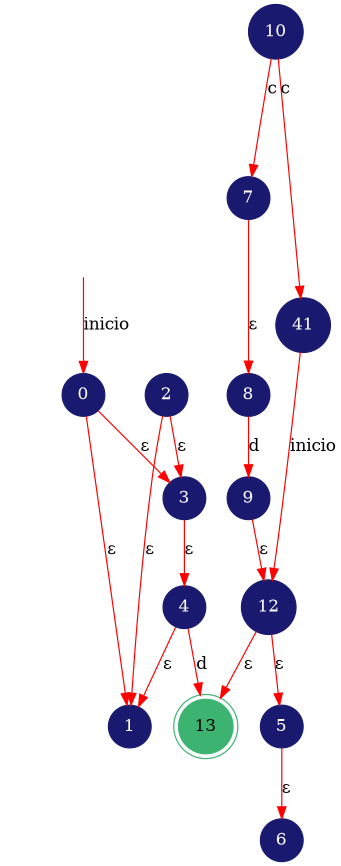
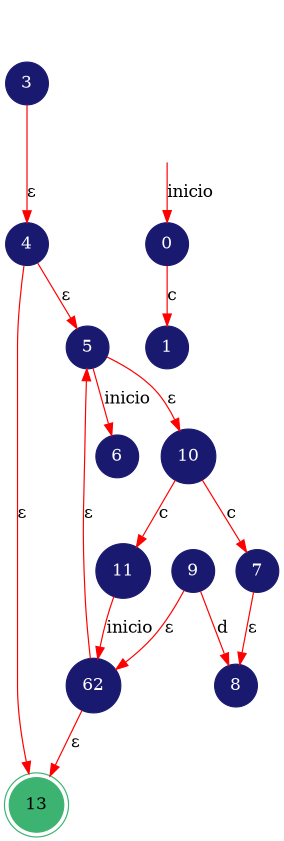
(303, 325) -> (123, 571)
none -> (147, 382)
(167, 395) -> none
(249, 441) -> (212, 622)
(130, 442) -> none
(112, 550) -> (172, 296)
(269, 607) -> (94, 686)
(160, 661) -> (54, 291)
(202, 664) -> (22, 514)
(287, 789) -> (127, 399)
